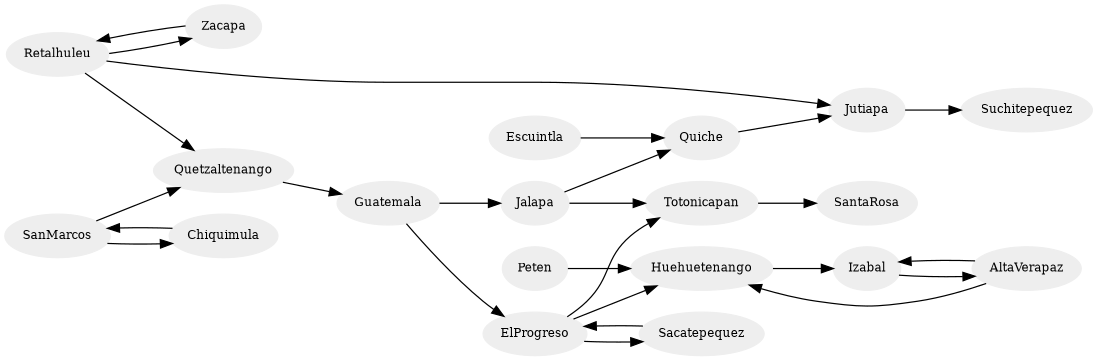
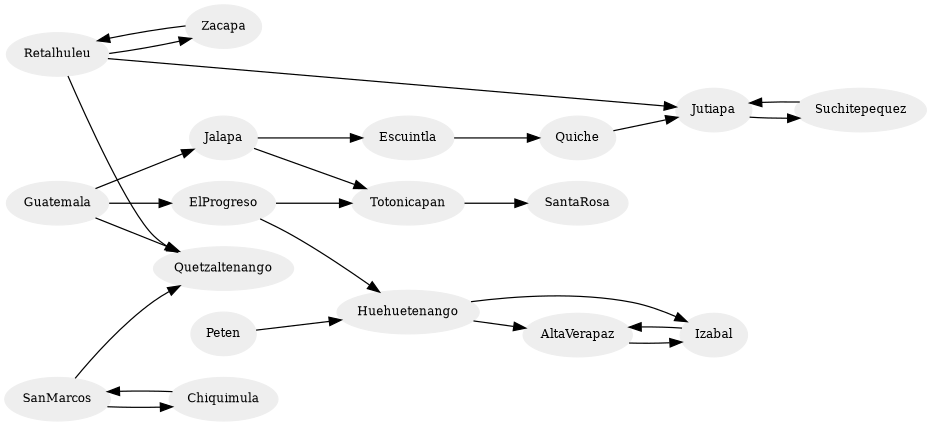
none -> (781, 102)
(611, 173) -> (304, 138)
(306, 187) -> (132, 232)
(874, 306) -> (493, 324)
(702, 334) -> none
